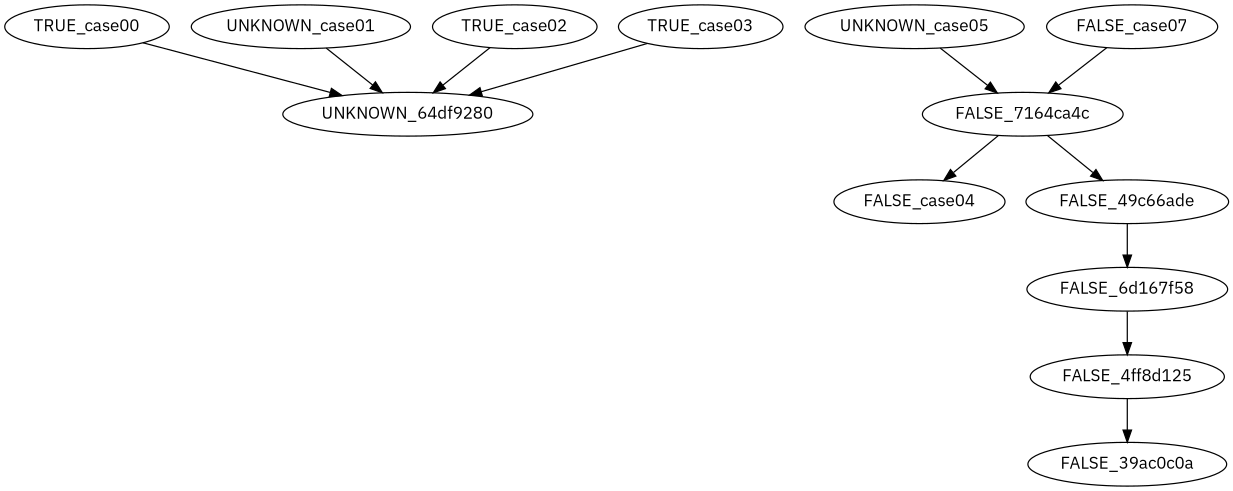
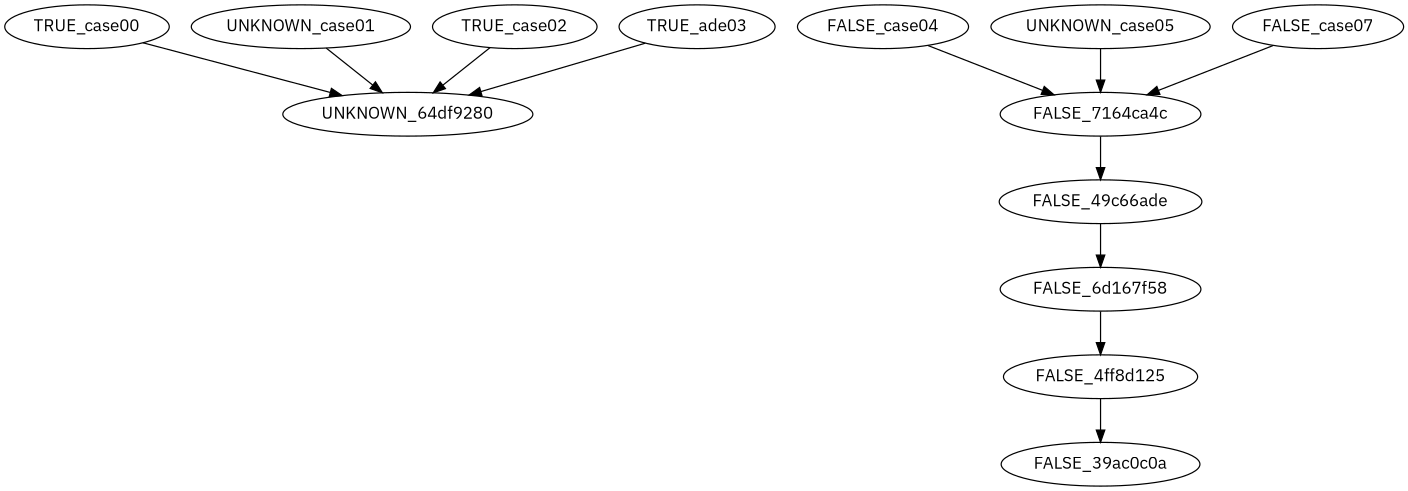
(701, 27) -> (697, 27)
(976, 154) -> (985, 68)
